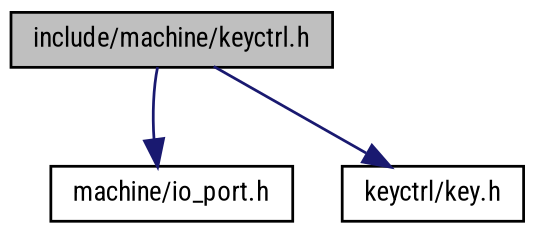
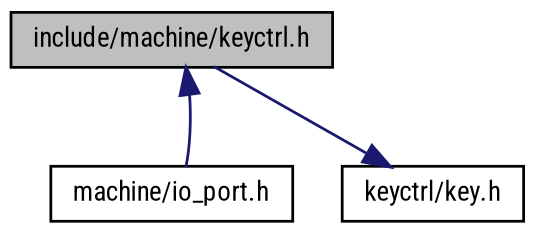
(154, 103) -> (190, 131)
